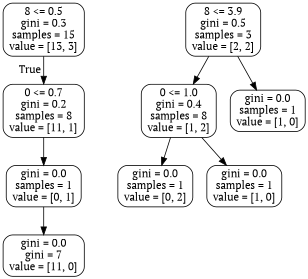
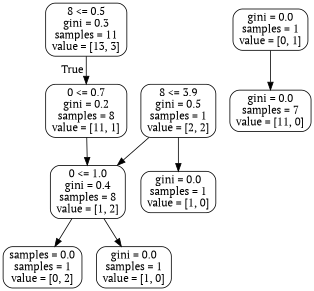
(44, 30) -> (86, 30)
(223, 30) -> (178, 111)
(44, 147) -> (87, 147)
(155, 186) -> (43, 267)
(44, 256) -> (270, 111)
